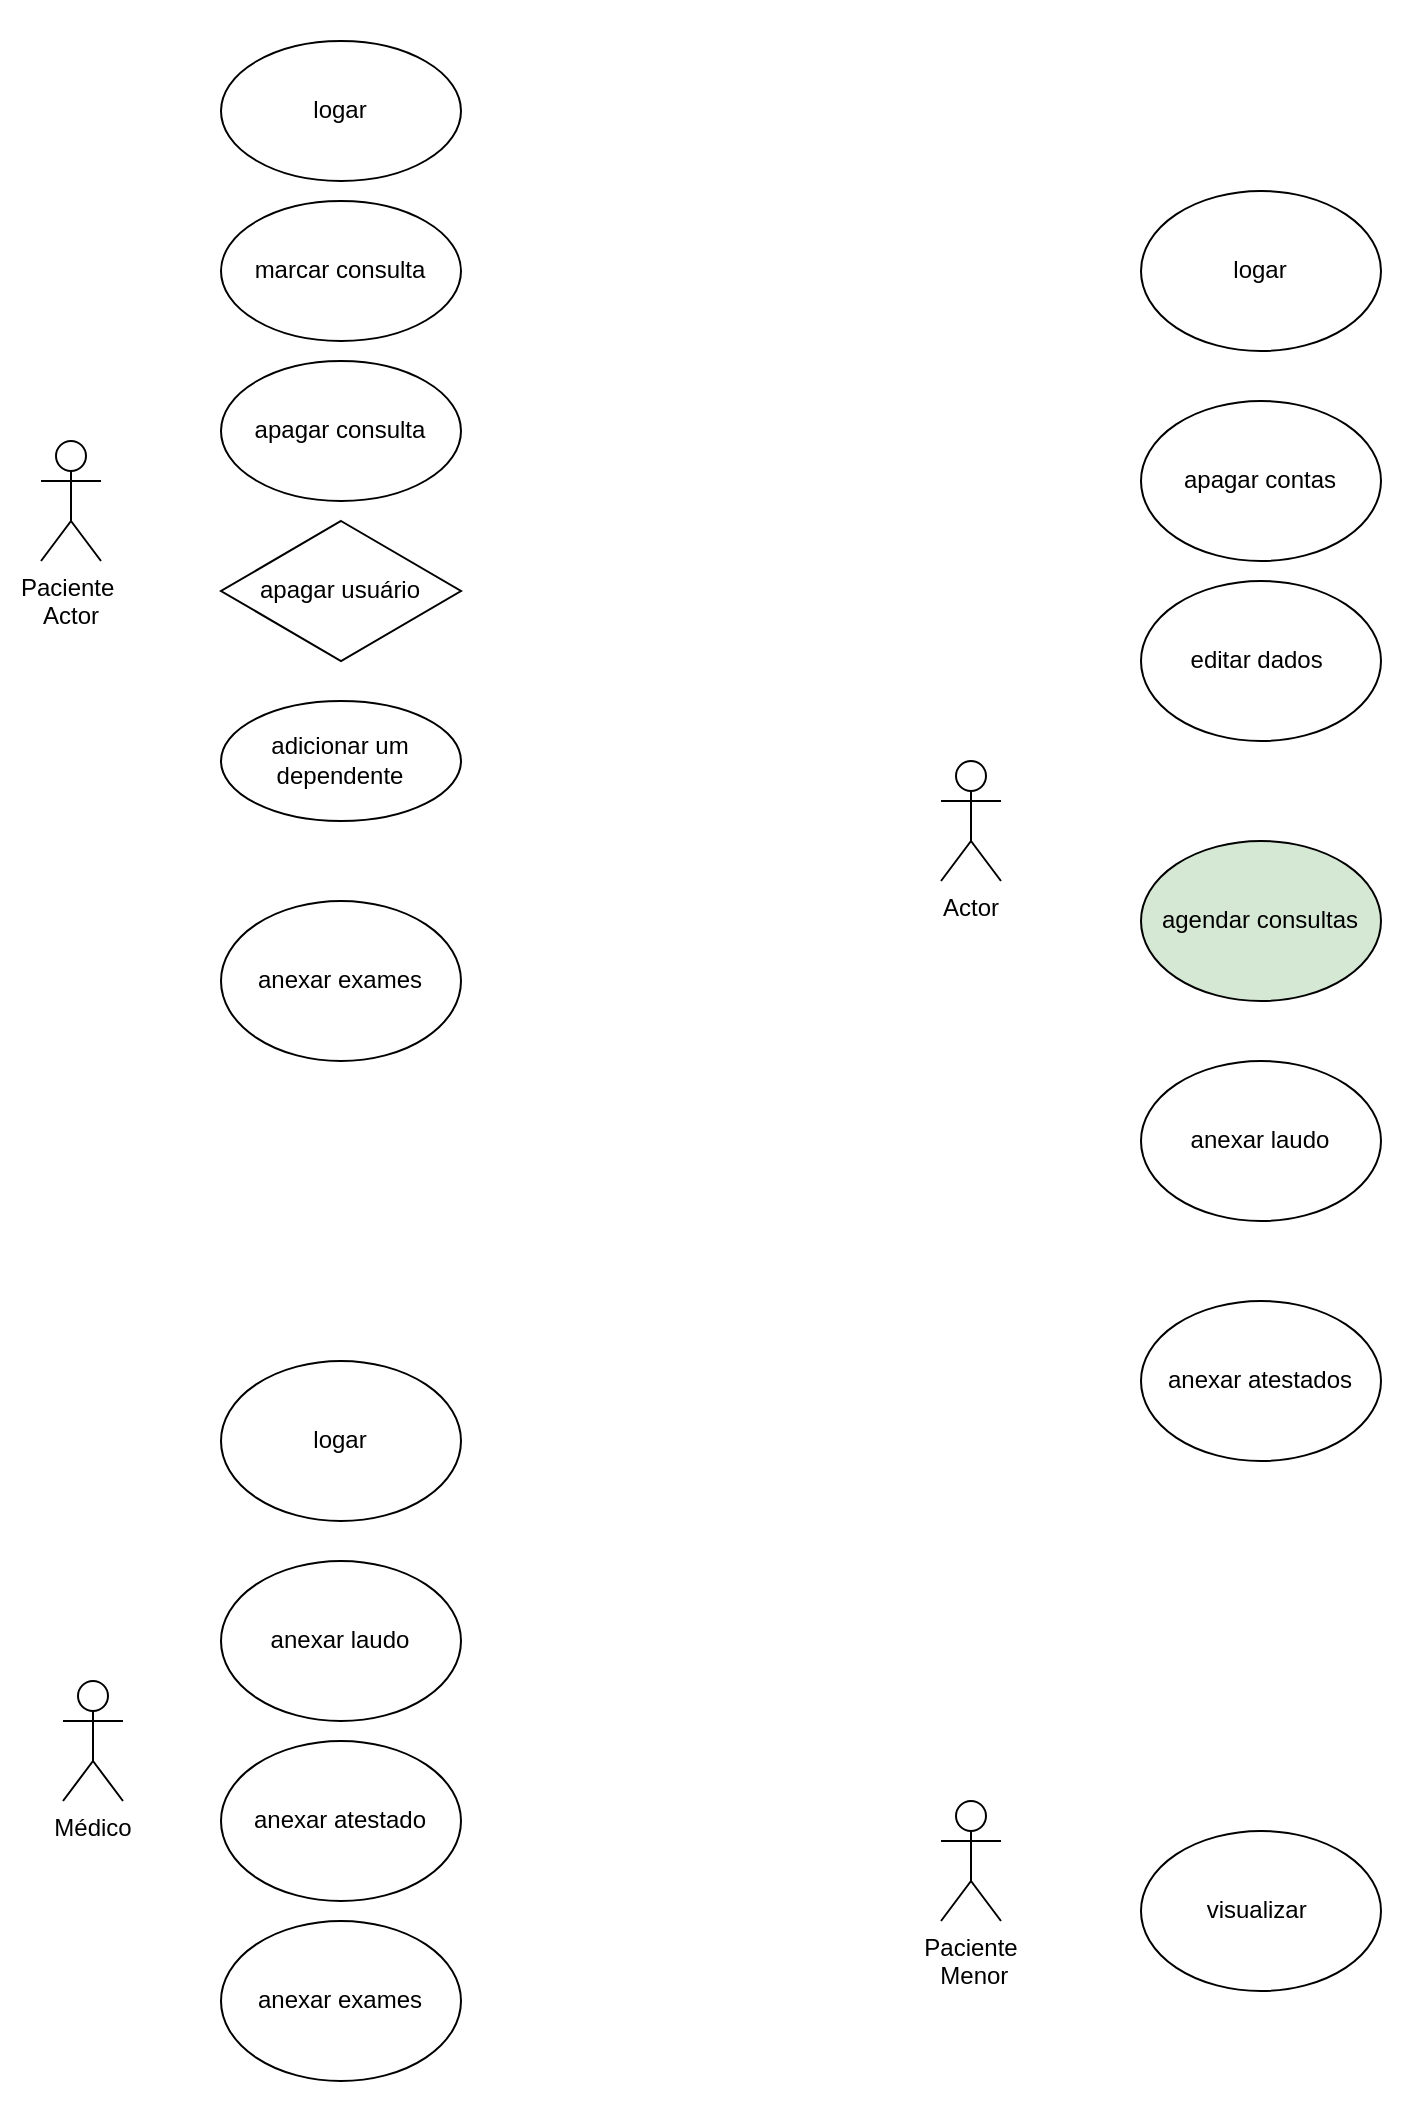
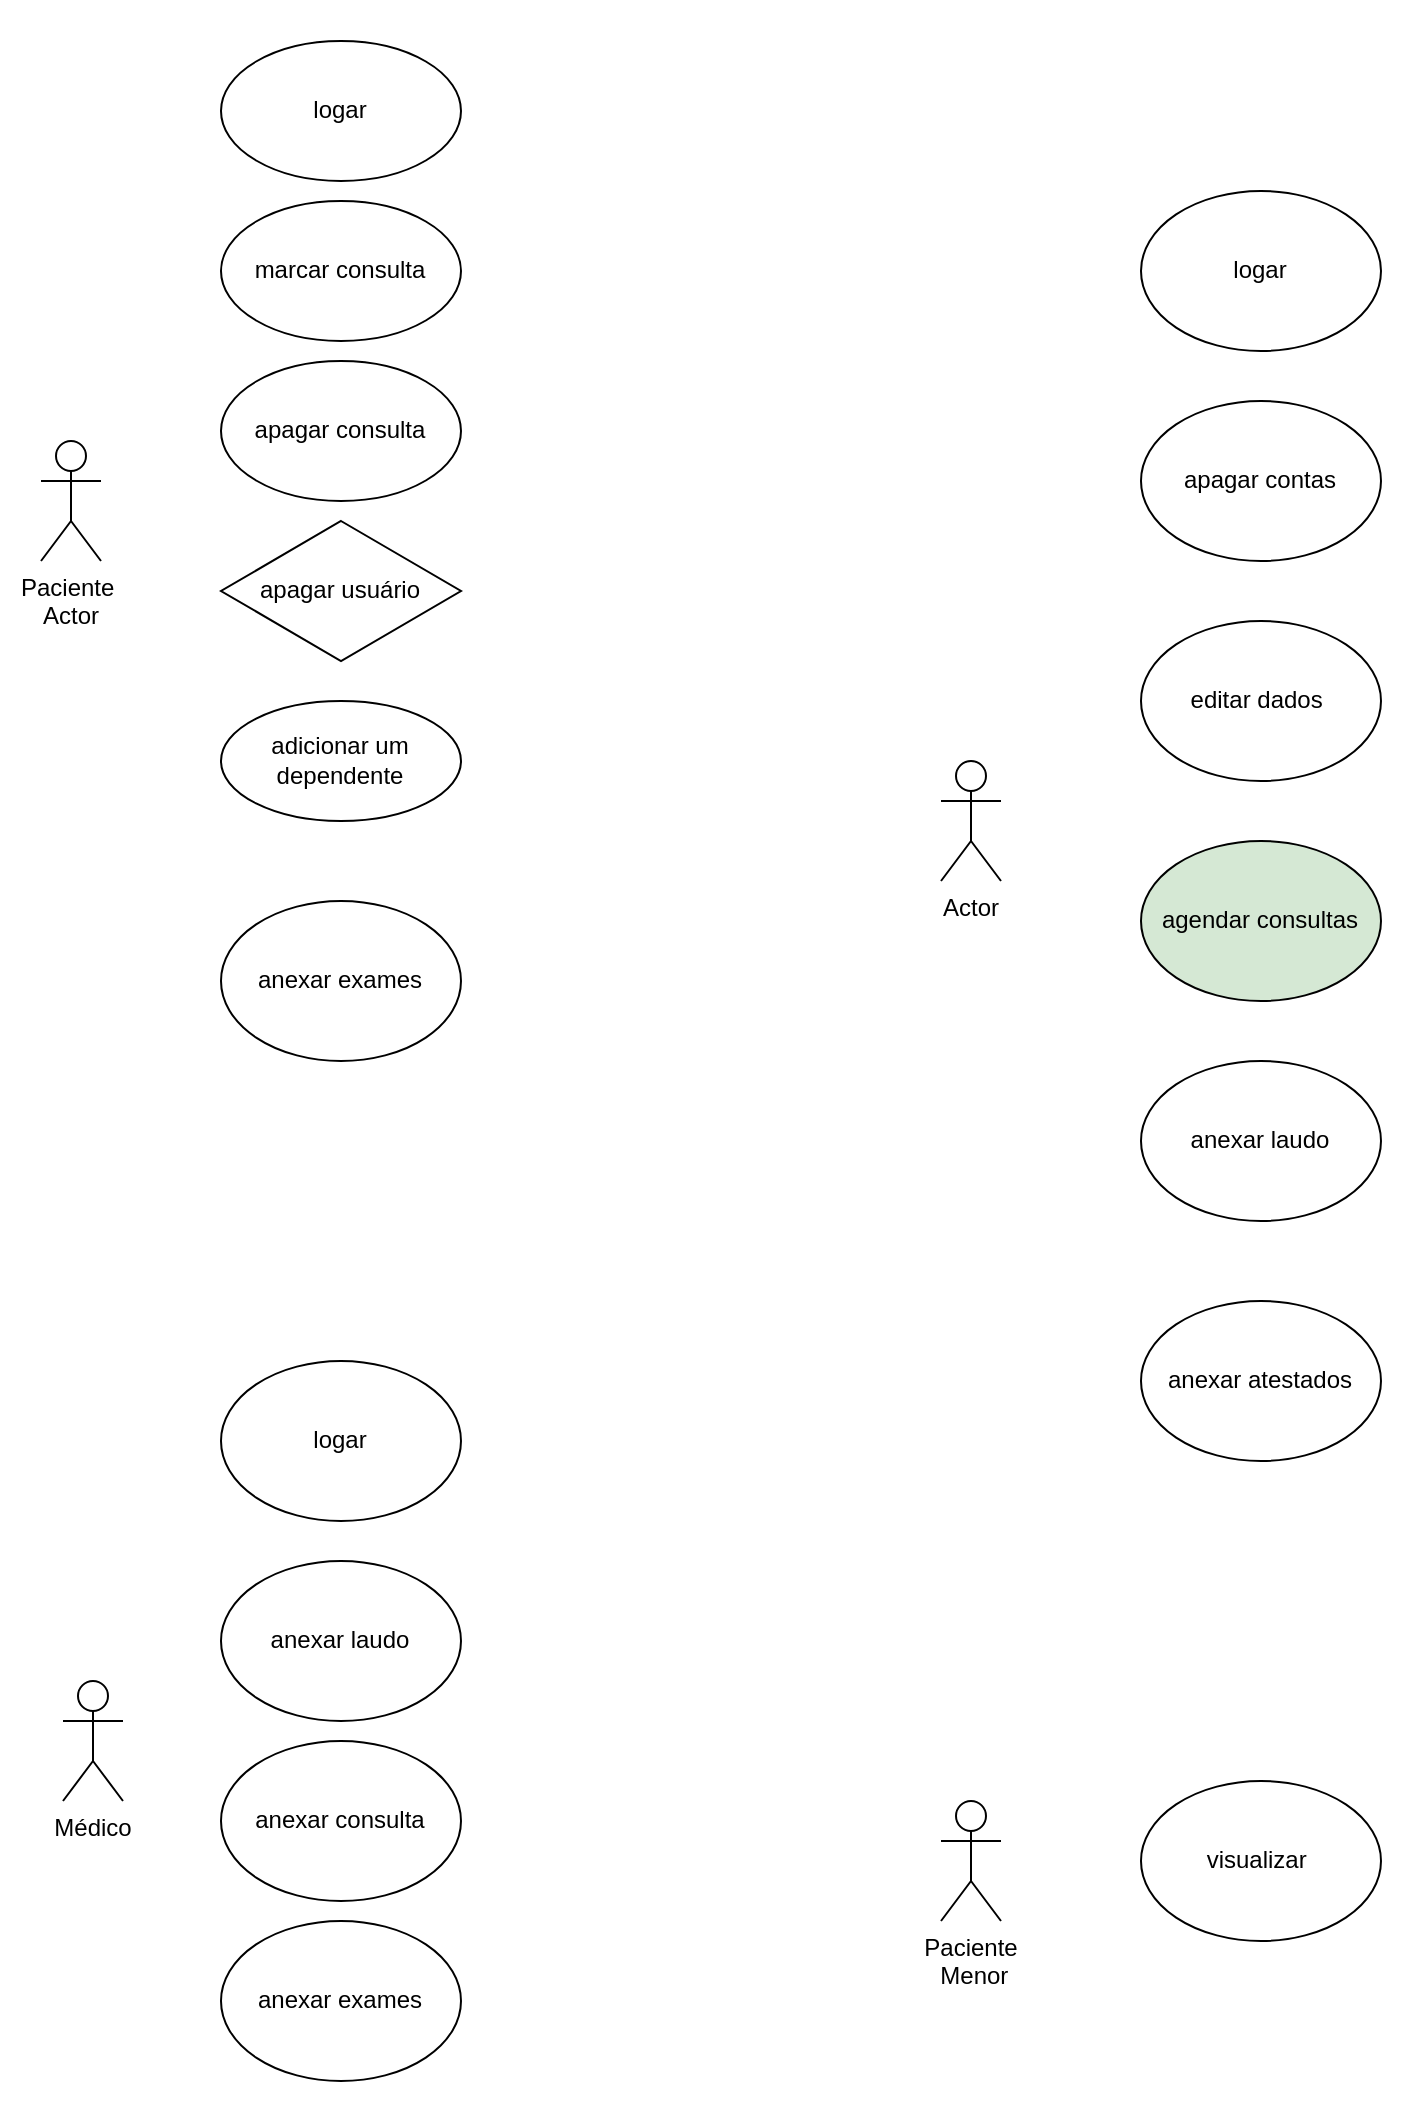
(1261, 661) -> (1261, 701)
(341, 1821) -> (341, 1821)
(1261, 1911) -> (1261, 1861)
